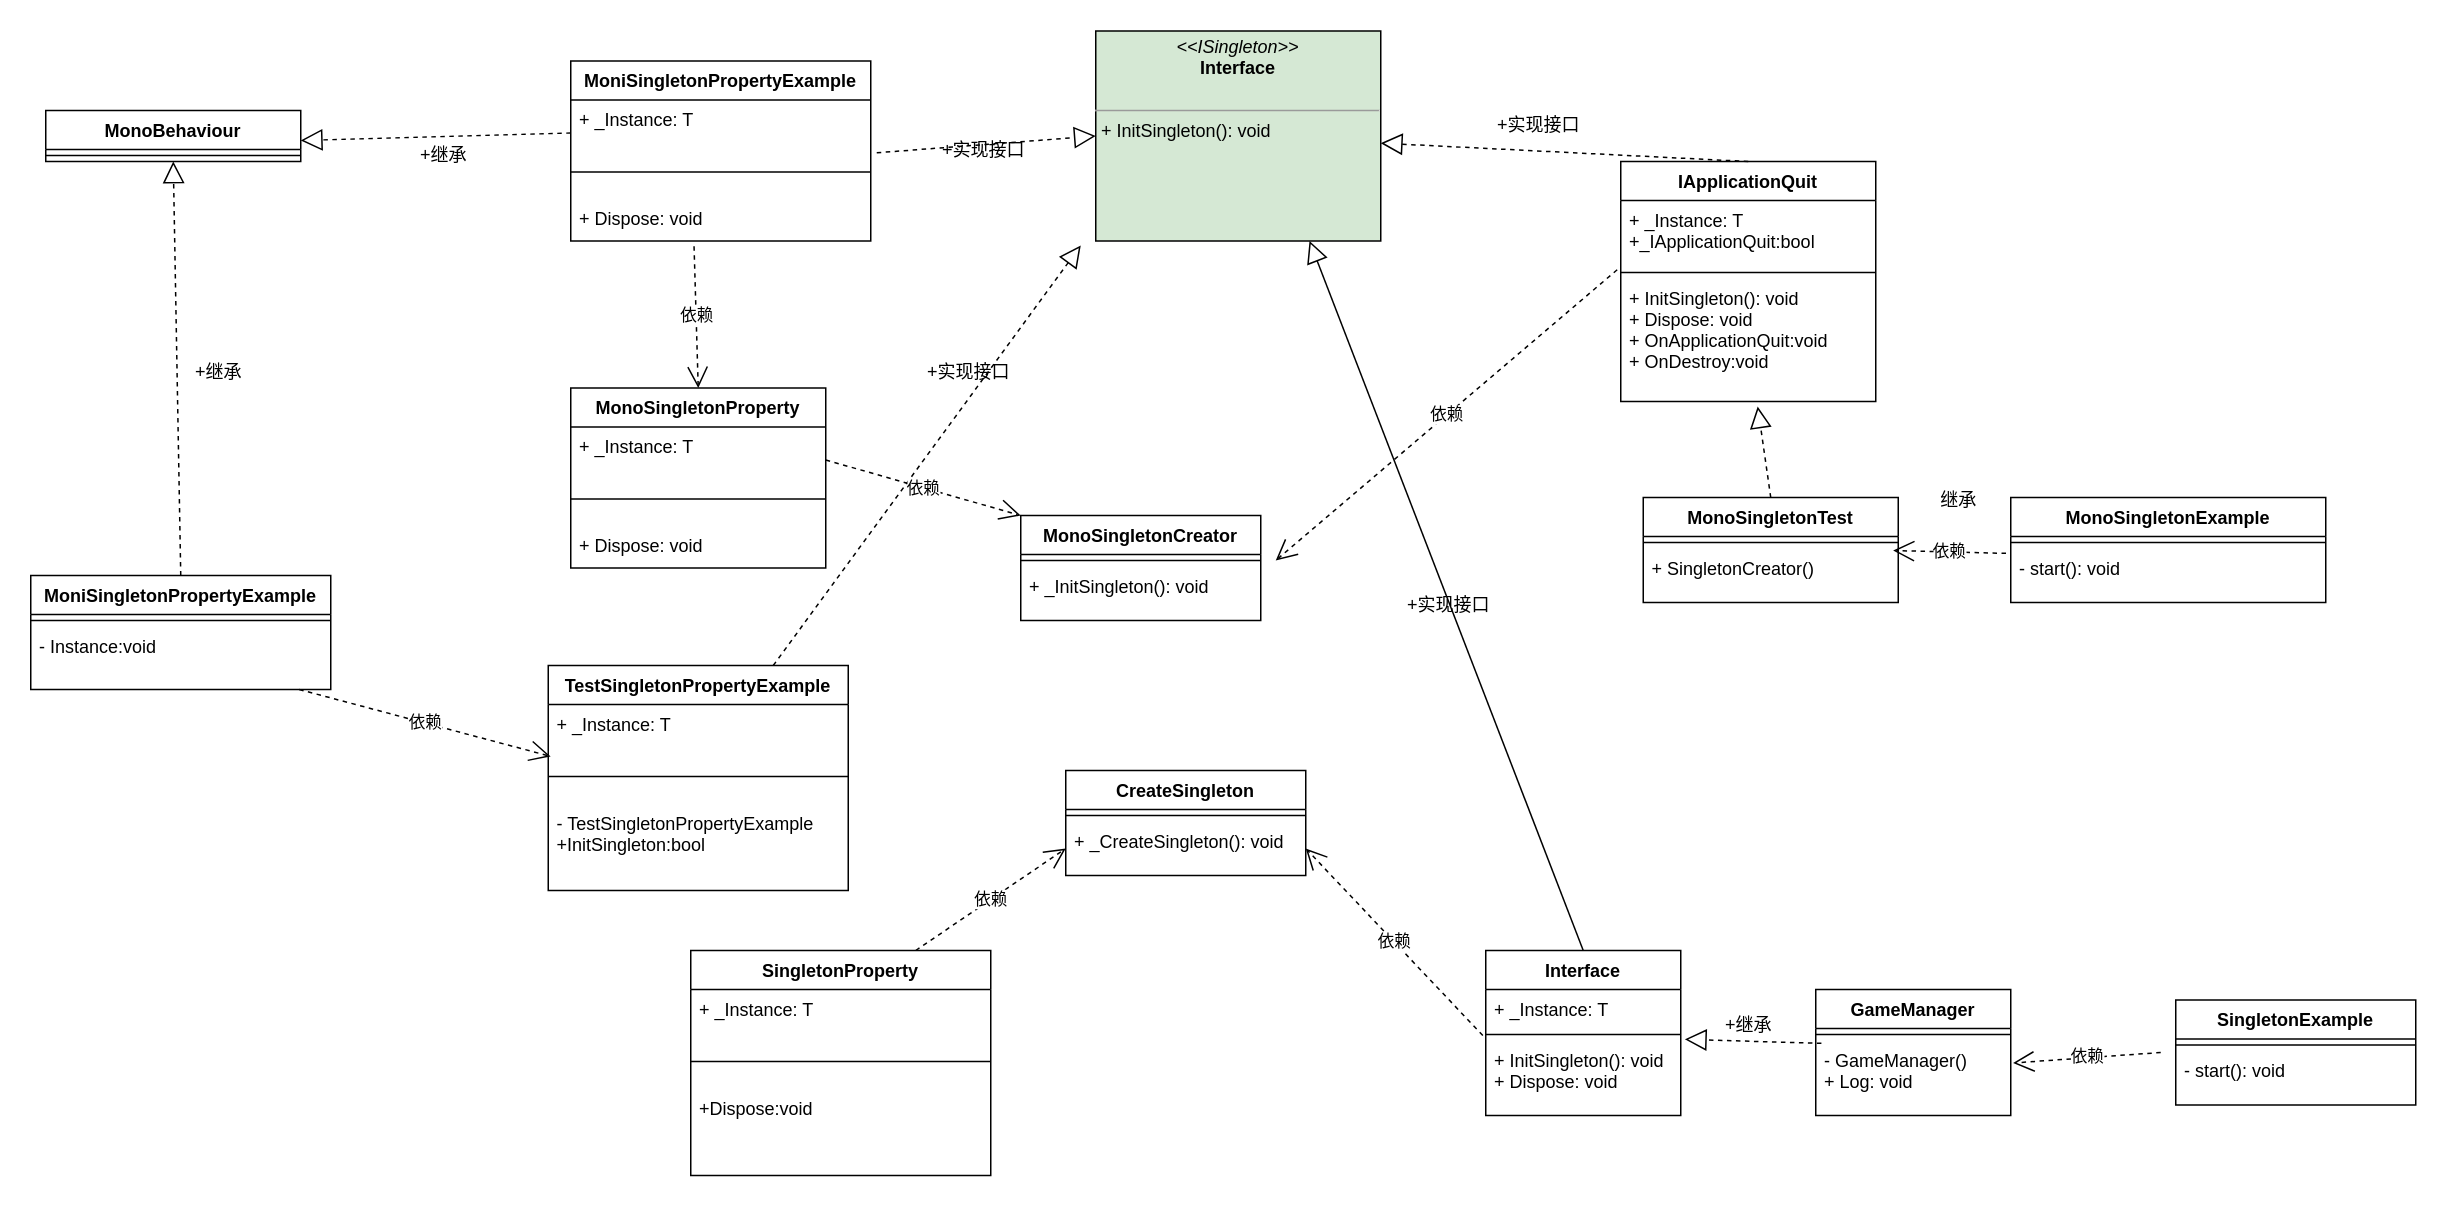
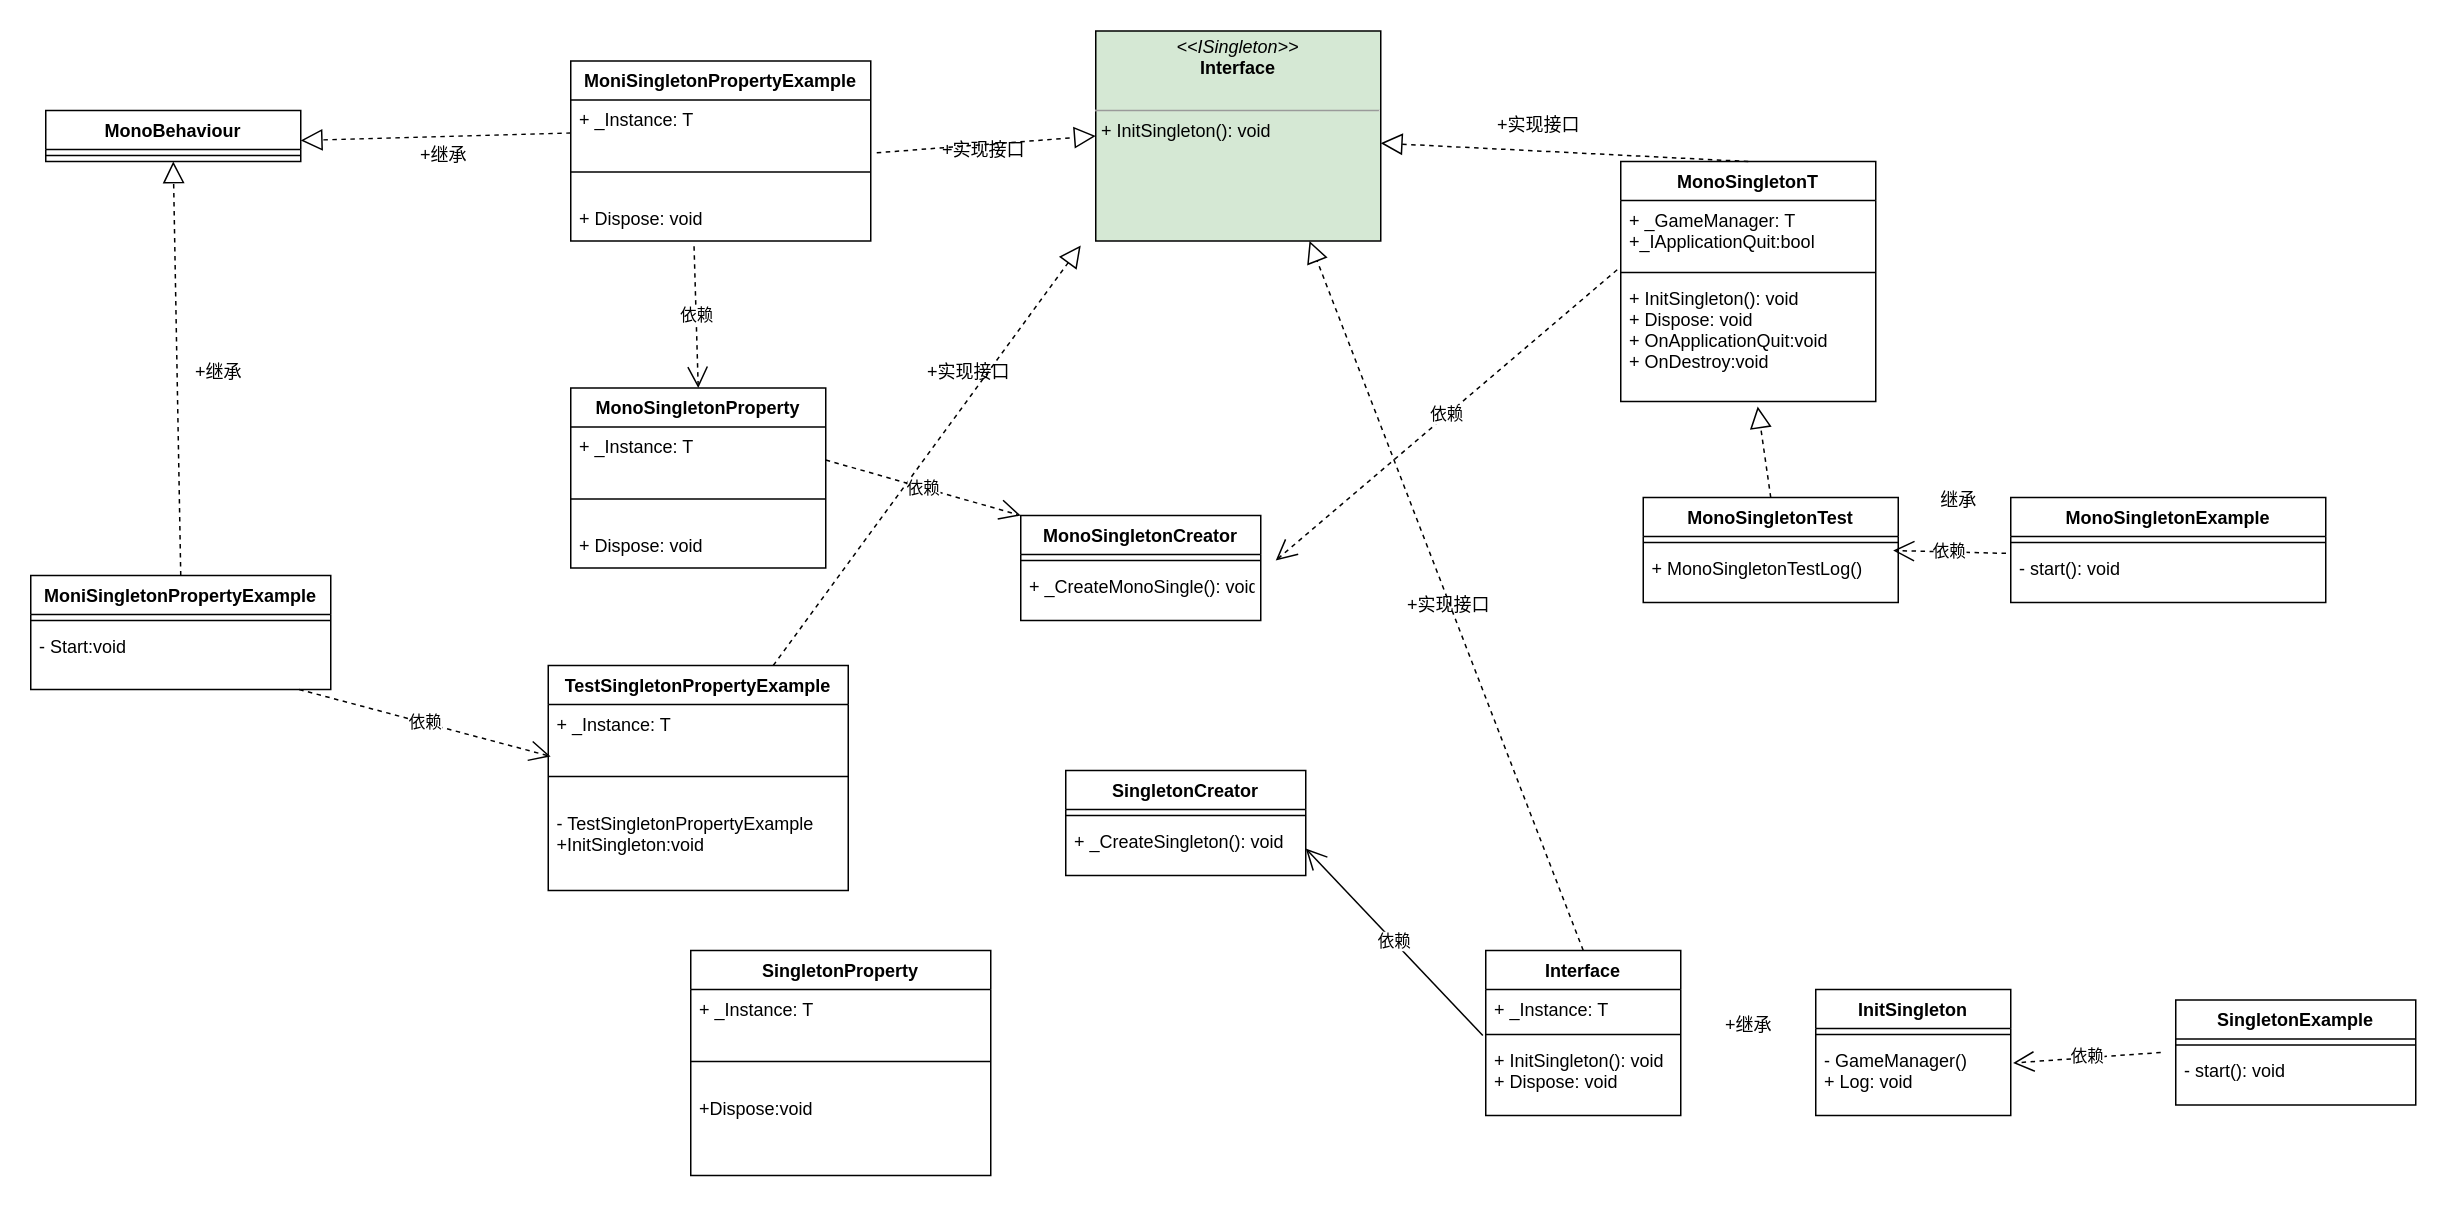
(1748, 182) -> (1748, 182)
(1693, 221) -> (1708, 221)
(1745, 569) -> (1765, 569)
(1134, 587) -> (1151, 587)
(1450, 604) -> (1450, 604)
(108, 647) -> (92, 647)
(1185, 791) -> (1185, 791)
(698, 824) -> (698, 824)
(989, 900) -> none
(1441, 991) -> (1441, 991)
(1913, 1010) -> (1913, 1010)
(1764, 1041) -> none
